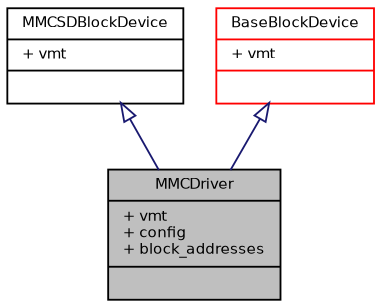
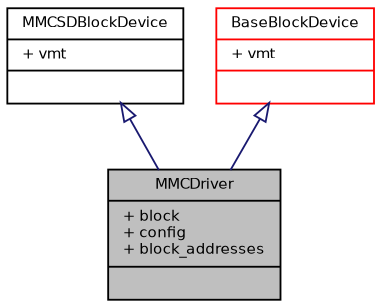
(146, 216) -> (151, 216)
